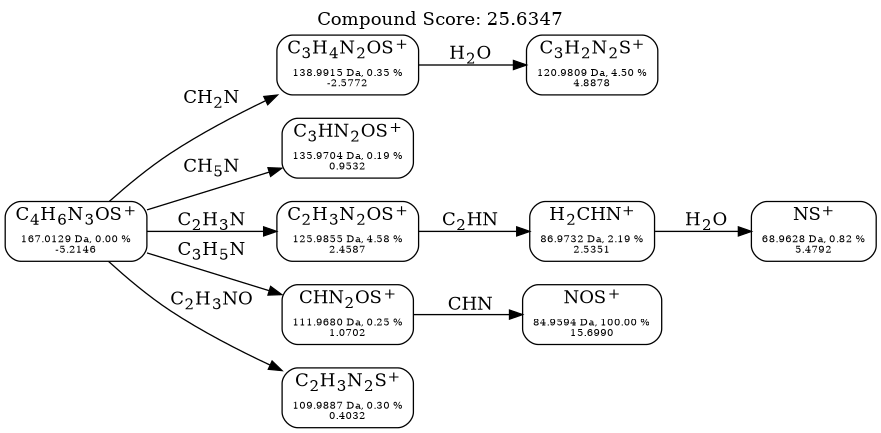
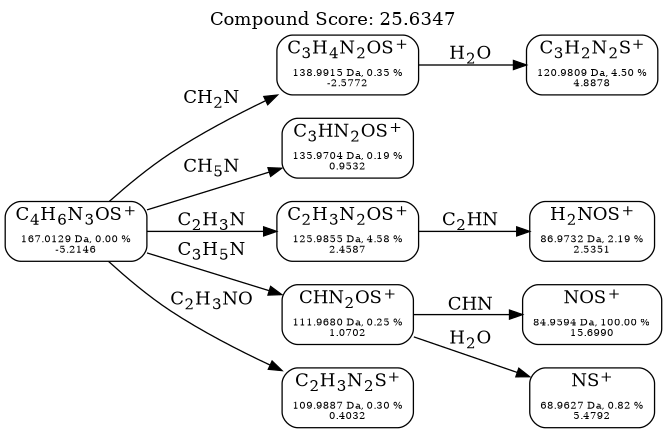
(599, 214) -> (599, 214)
(697, 231) -> (466, 355)
(814, 239) -> (592, 406)
